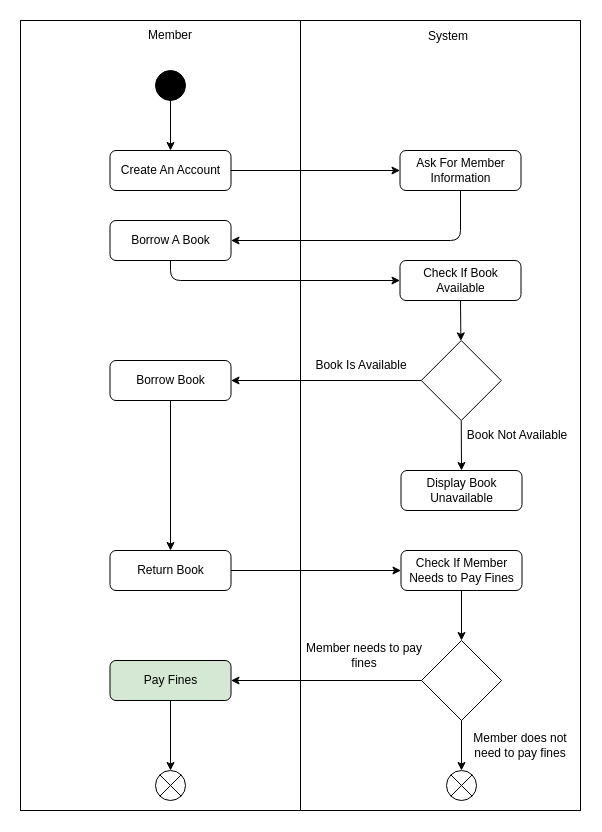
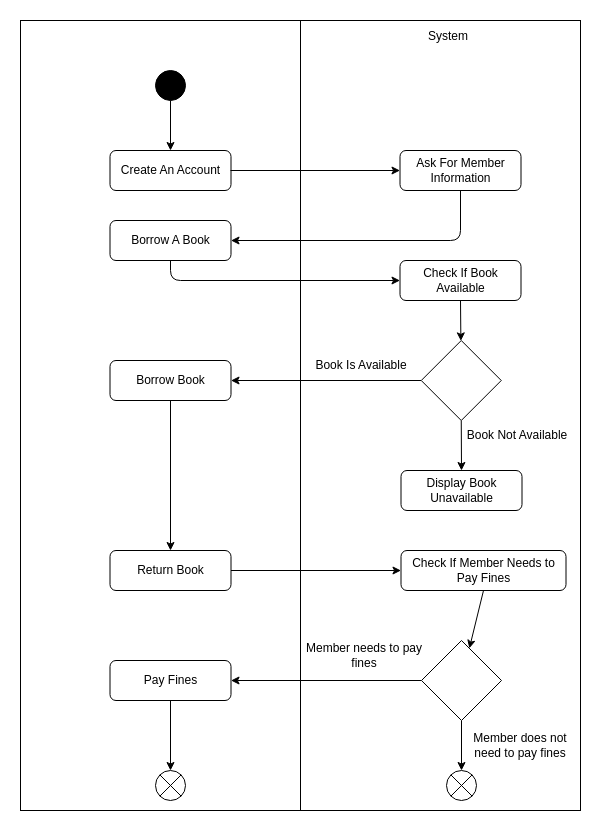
(171, 36) -> none
(462, 571) -> (484, 571)
(171, 681) -> (171, 681)
